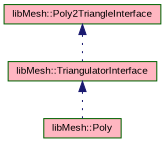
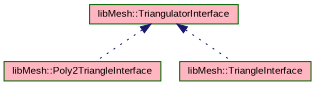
(82, 48) -> (119, 46)
(82, 128) -> (245, 71)
